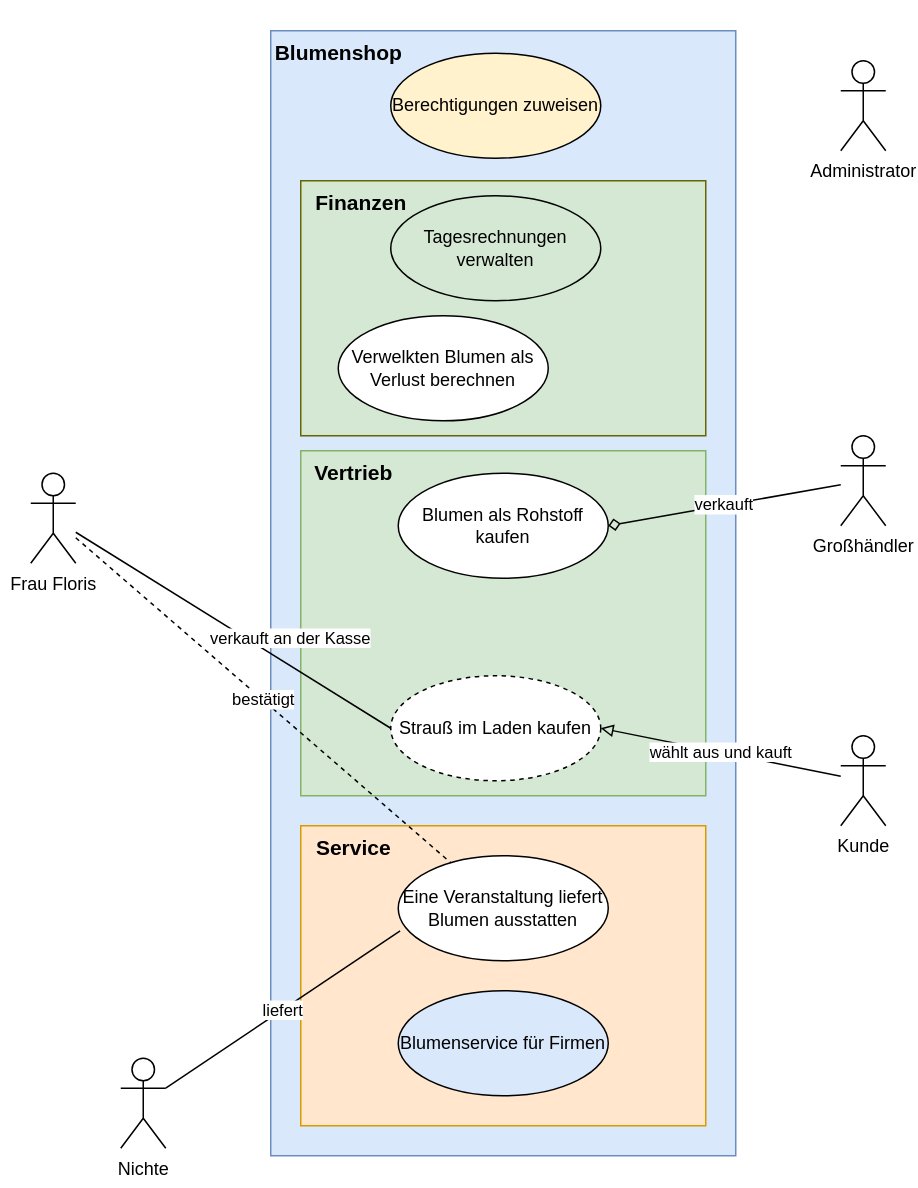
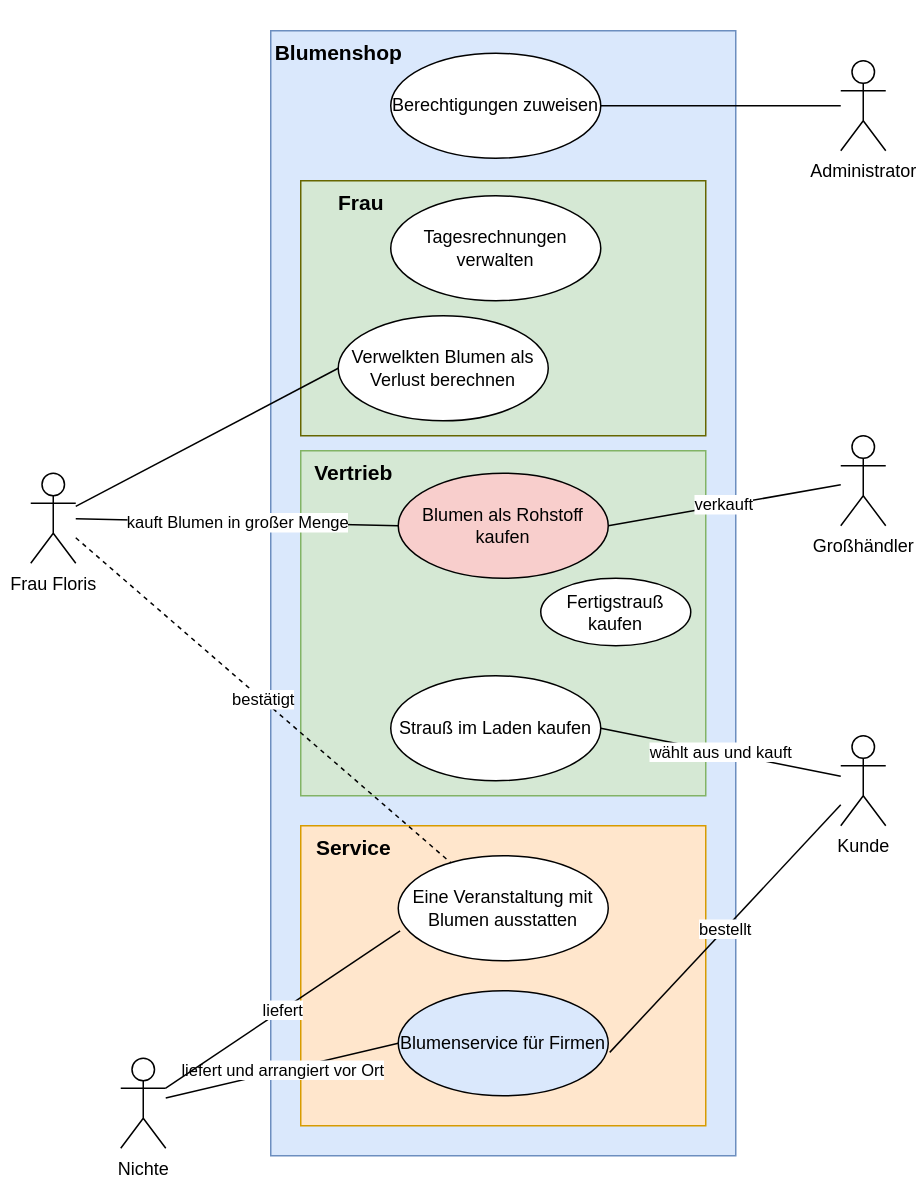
(496, 106) -> (496, 106)
none -> (721, 106)
(362, 203) -> (362, 203)
(496, 248) -> (496, 248)
none -> (207, 437)
none -> (237, 522)
(620, 524) -> (614, 525)
(503, 526) -> (503, 526)
none -> (616, 612)
(233, 630) -> none
(496, 728) -> (496, 728)
(614, 731) -> (608, 730)
(503, 908) -> (503, 908)
none -> (725, 929)
none -> (205, 1089)
